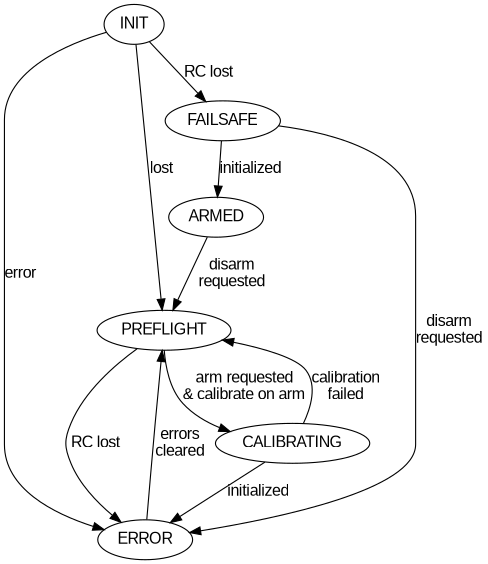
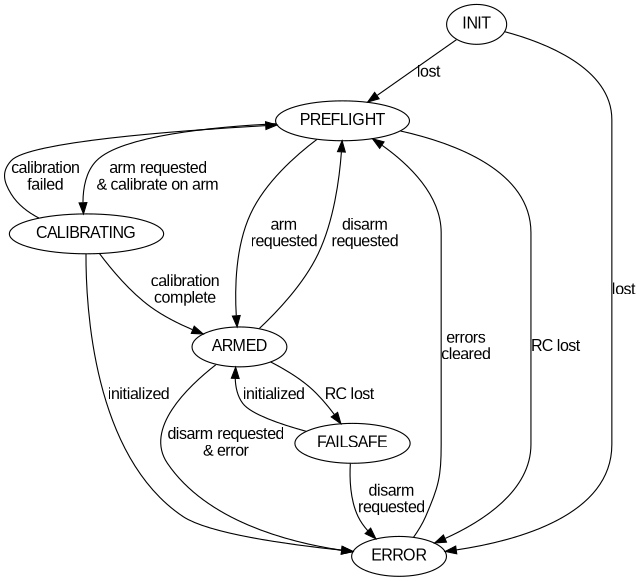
(174, 68) -> (306, 384)
none -> (250, 215)
(21, 274) -> (624, 290)
none -> (140, 299)
none -> (195, 492)
